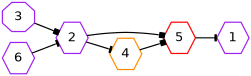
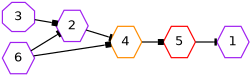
(123, 32) -> none
none -> (69, 51)
